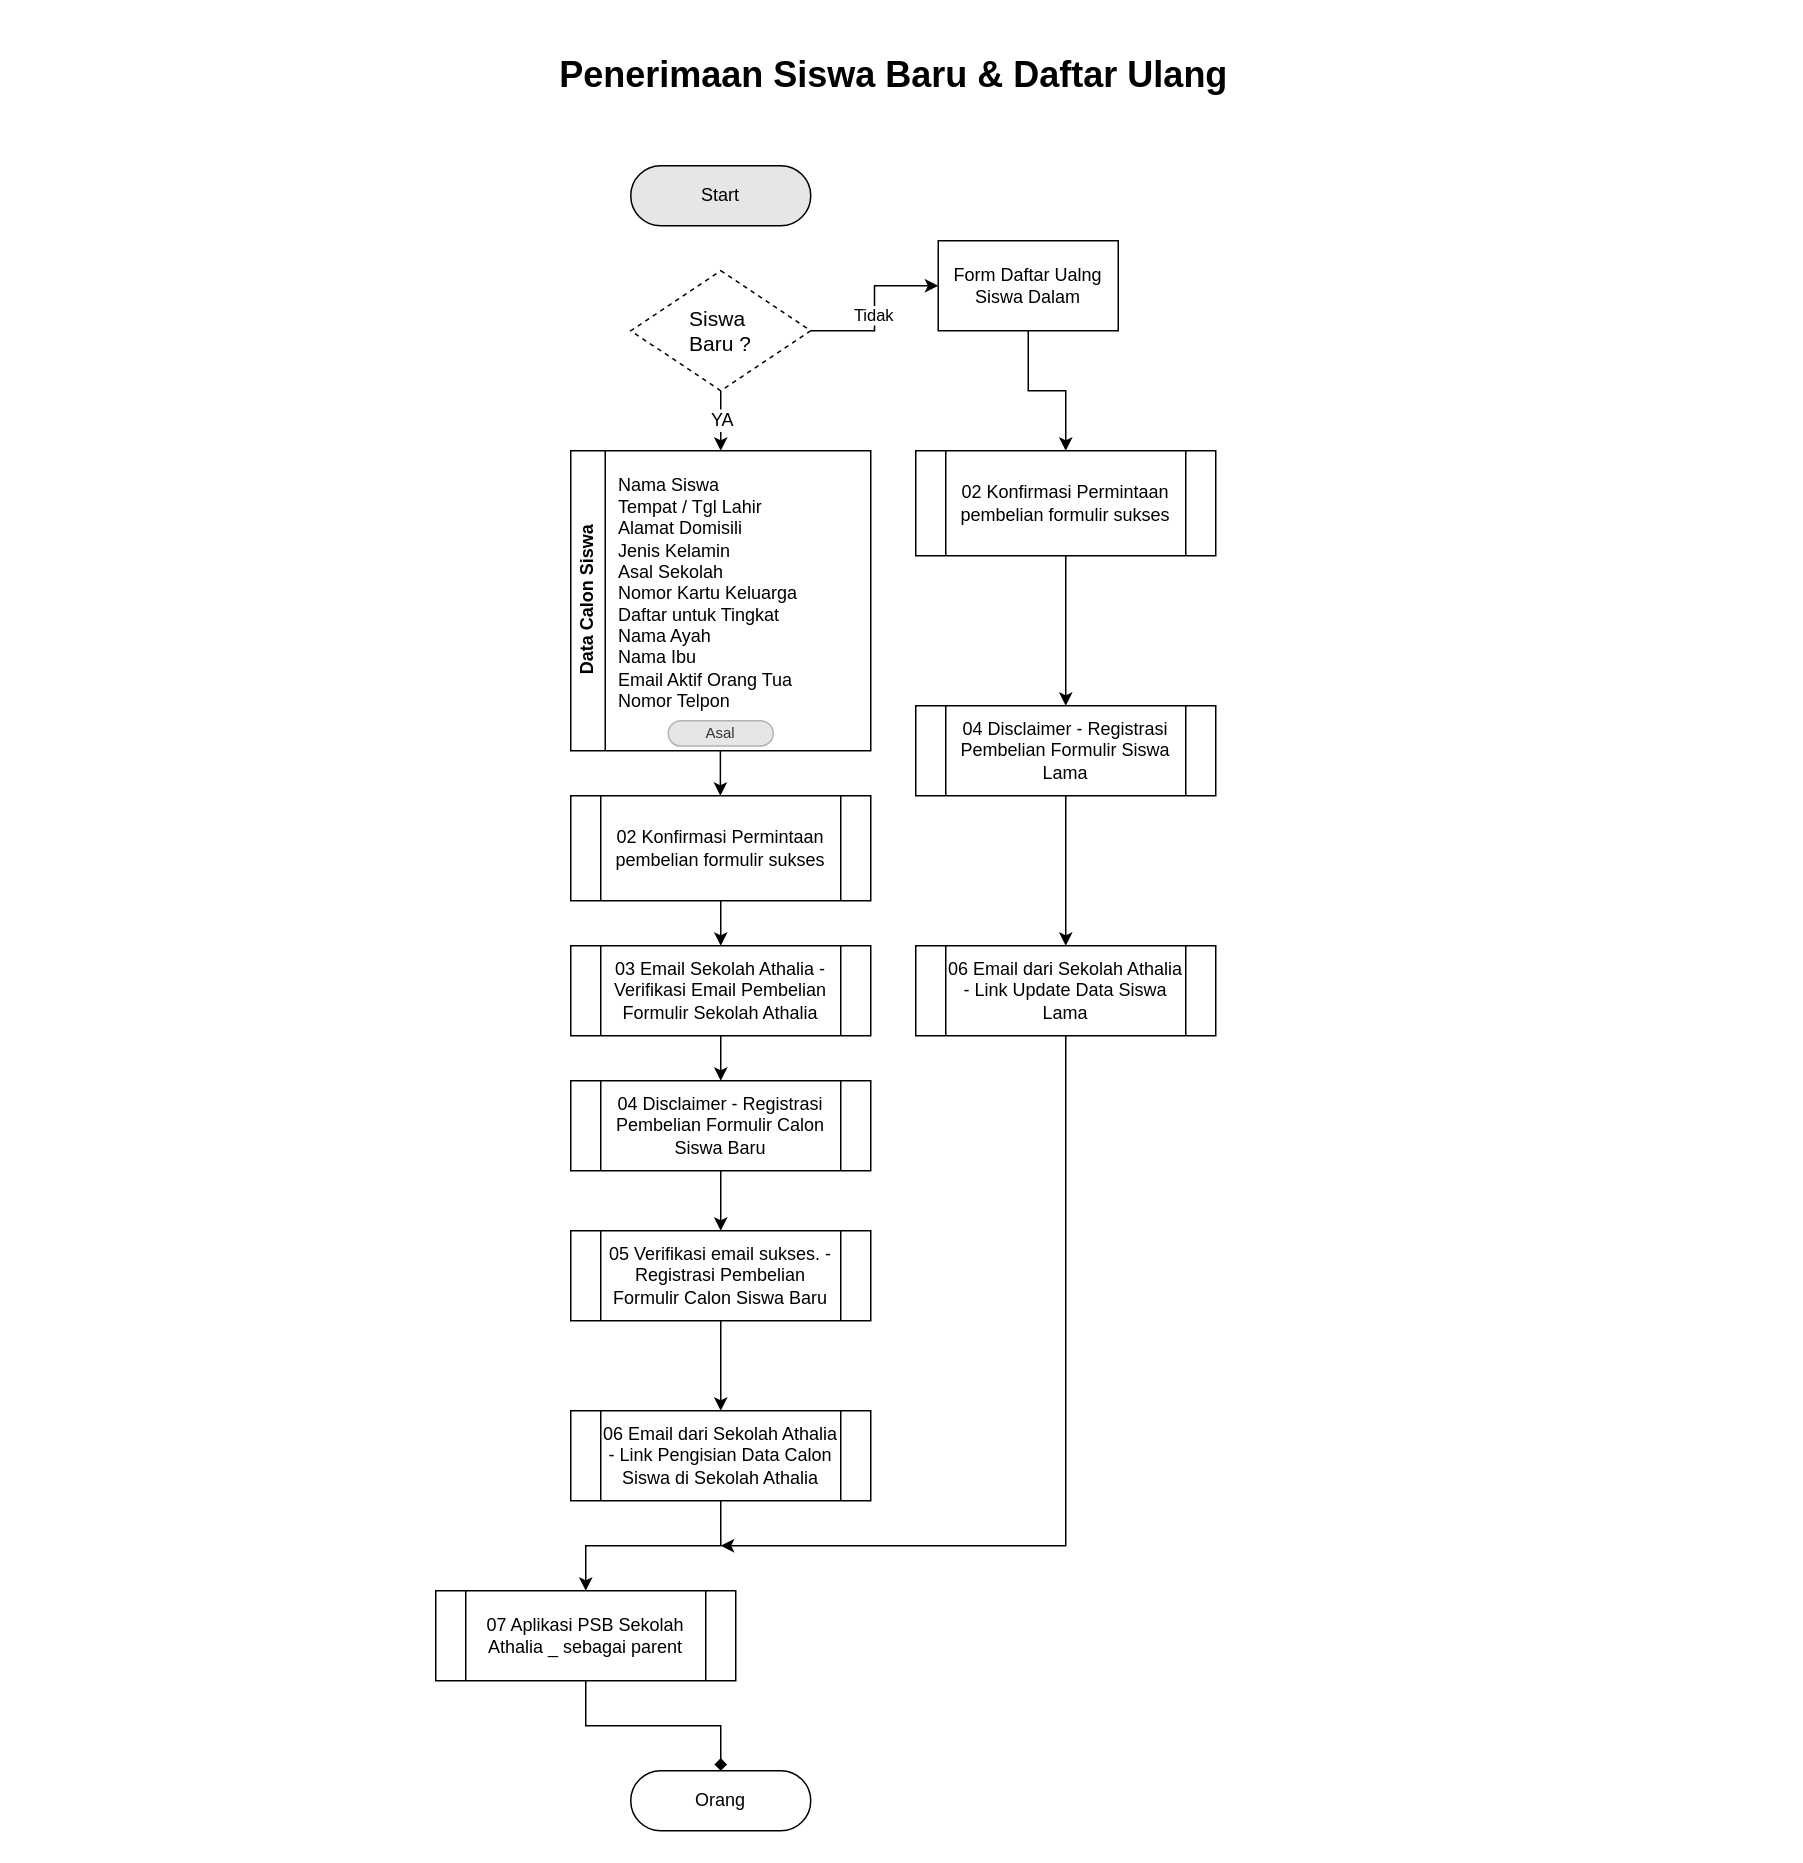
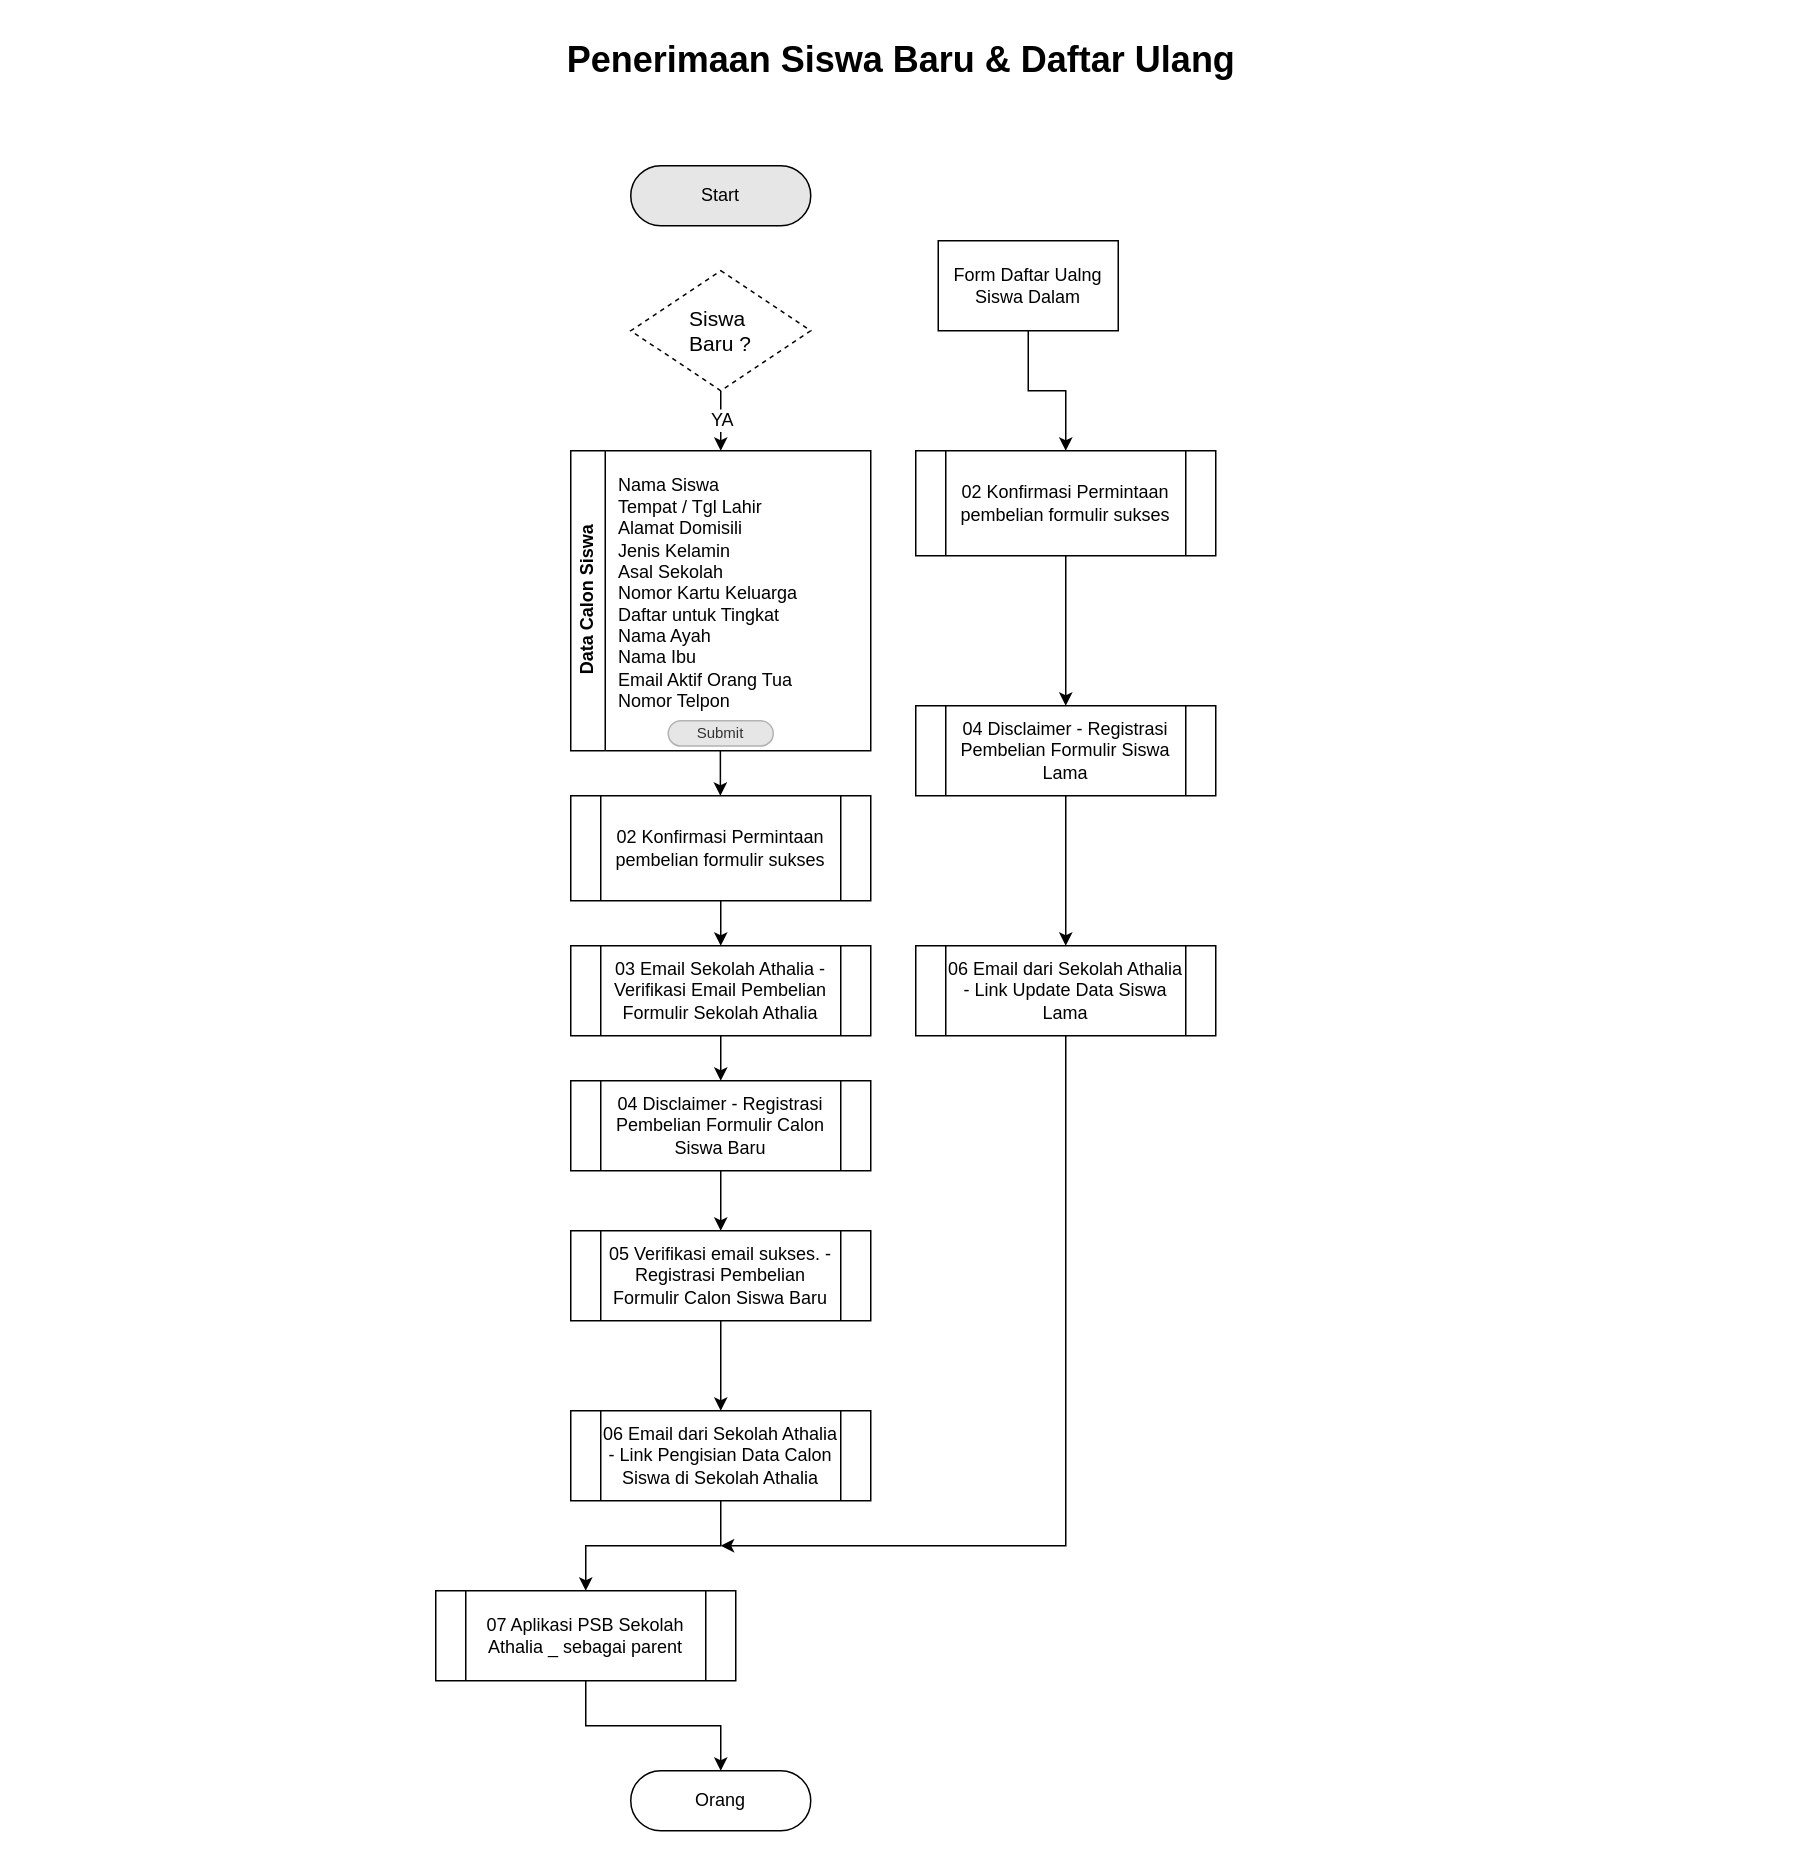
(893, 76) -> (901, 61)
(875, 313) -> none
(721, 733) -> (721, 733)
(721, 1758) -> (721, 1759)
